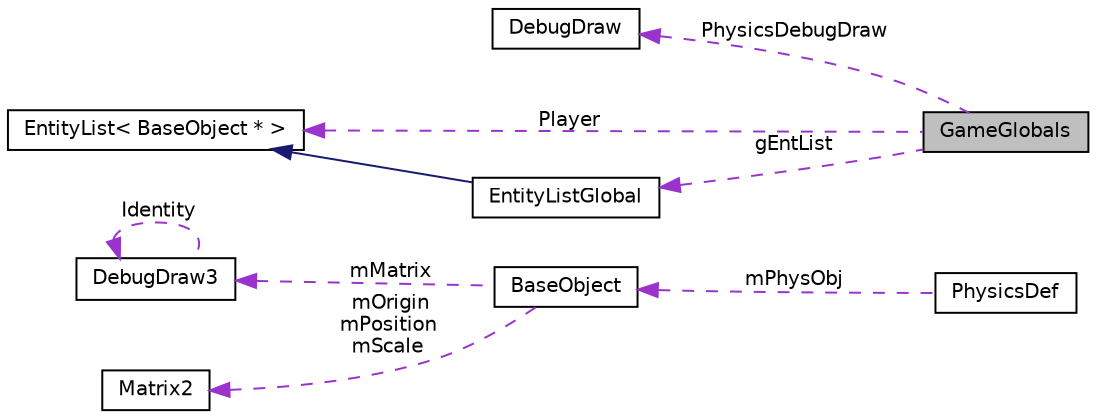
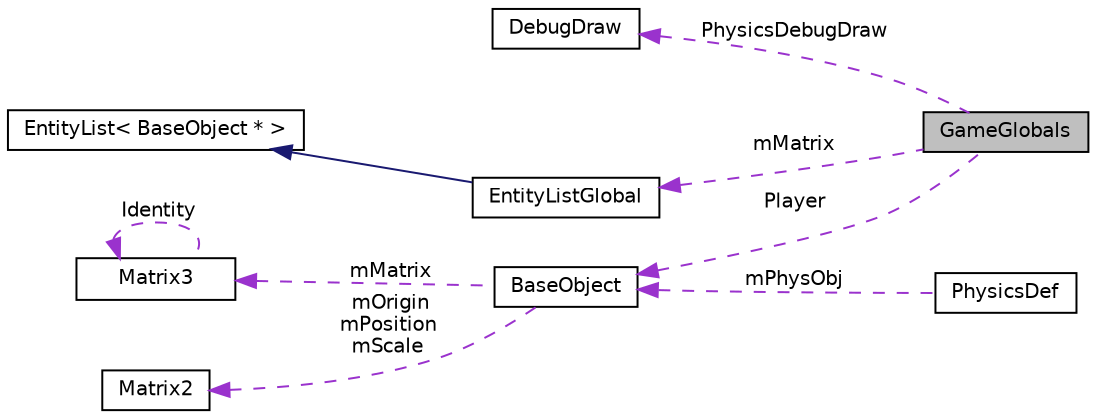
(624, 131) -> (829, 232)
(791, 145) -> (791, 145)
(156, 279) -> (156, 279)
